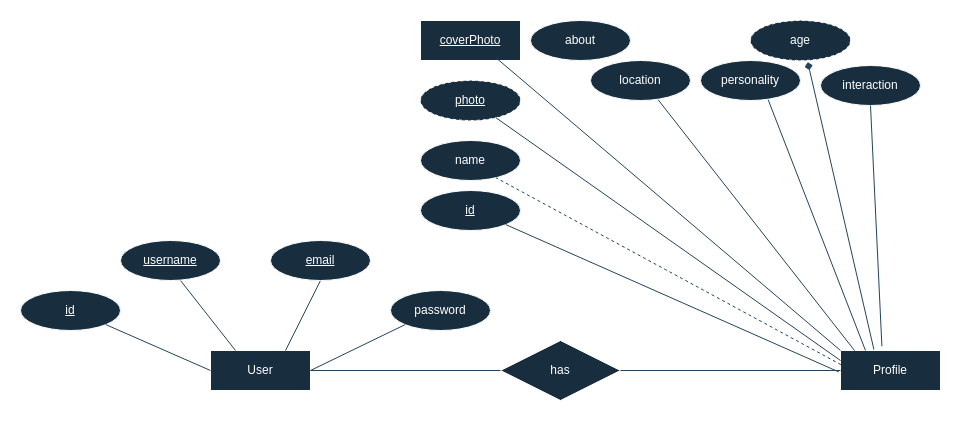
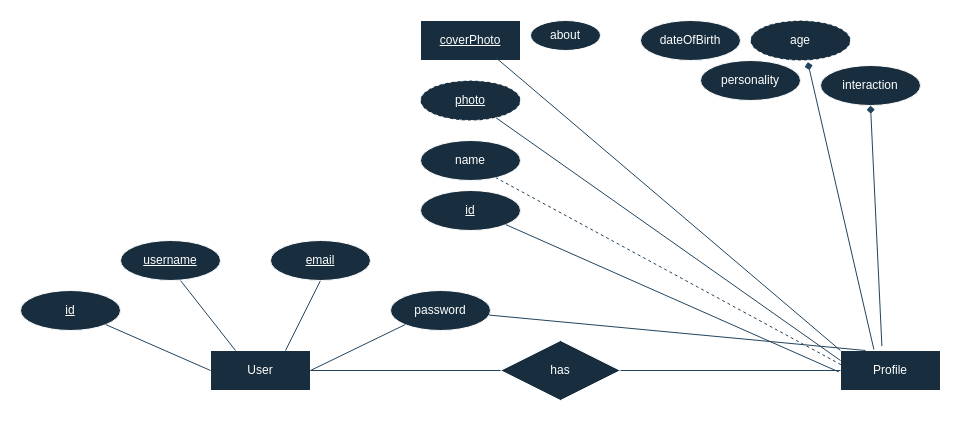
(581, 41) -> (566, 36)
none -> (691, 41)
(641, 81) -> none
(871, 110) -> (871, 114)
(756, 225) -> none
(817, 225) -> (628, 328)
